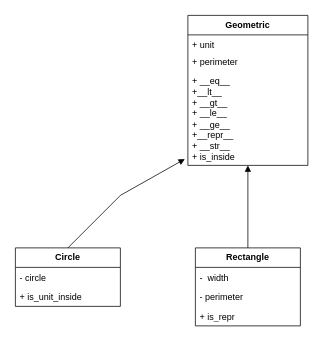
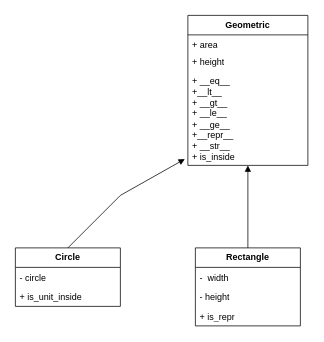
(205, 46) -> (206, 46)
(218, 62) -> (210, 62)
(225, 298) -> (218, 298)
